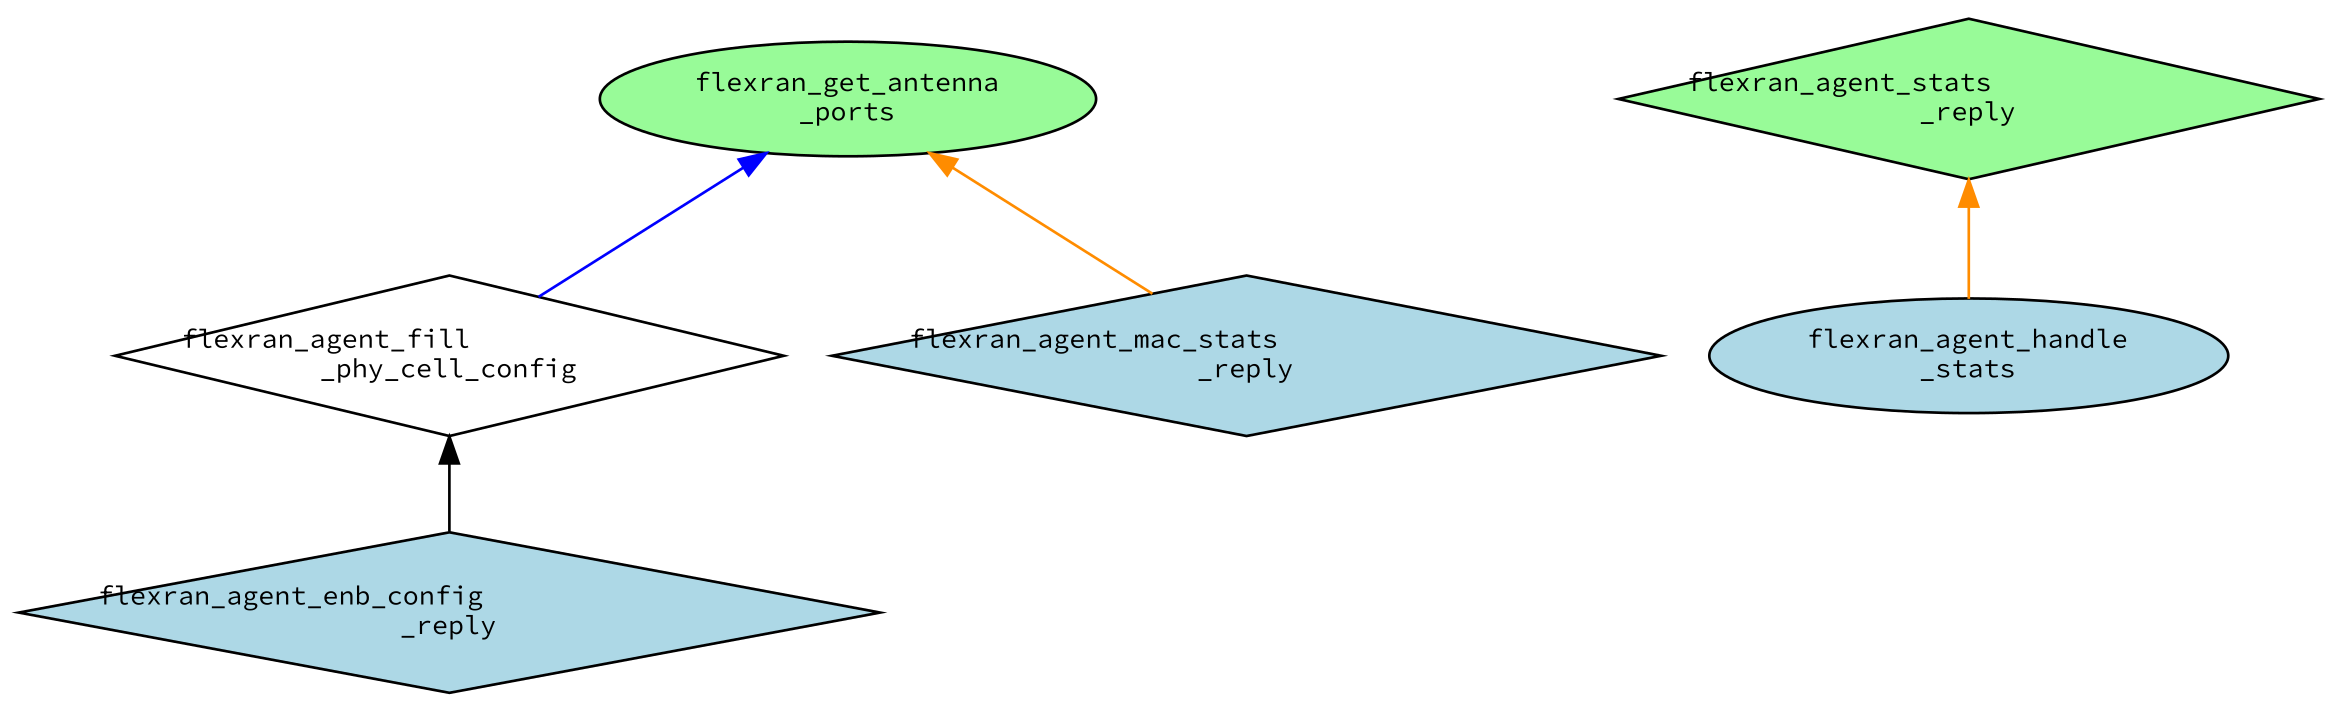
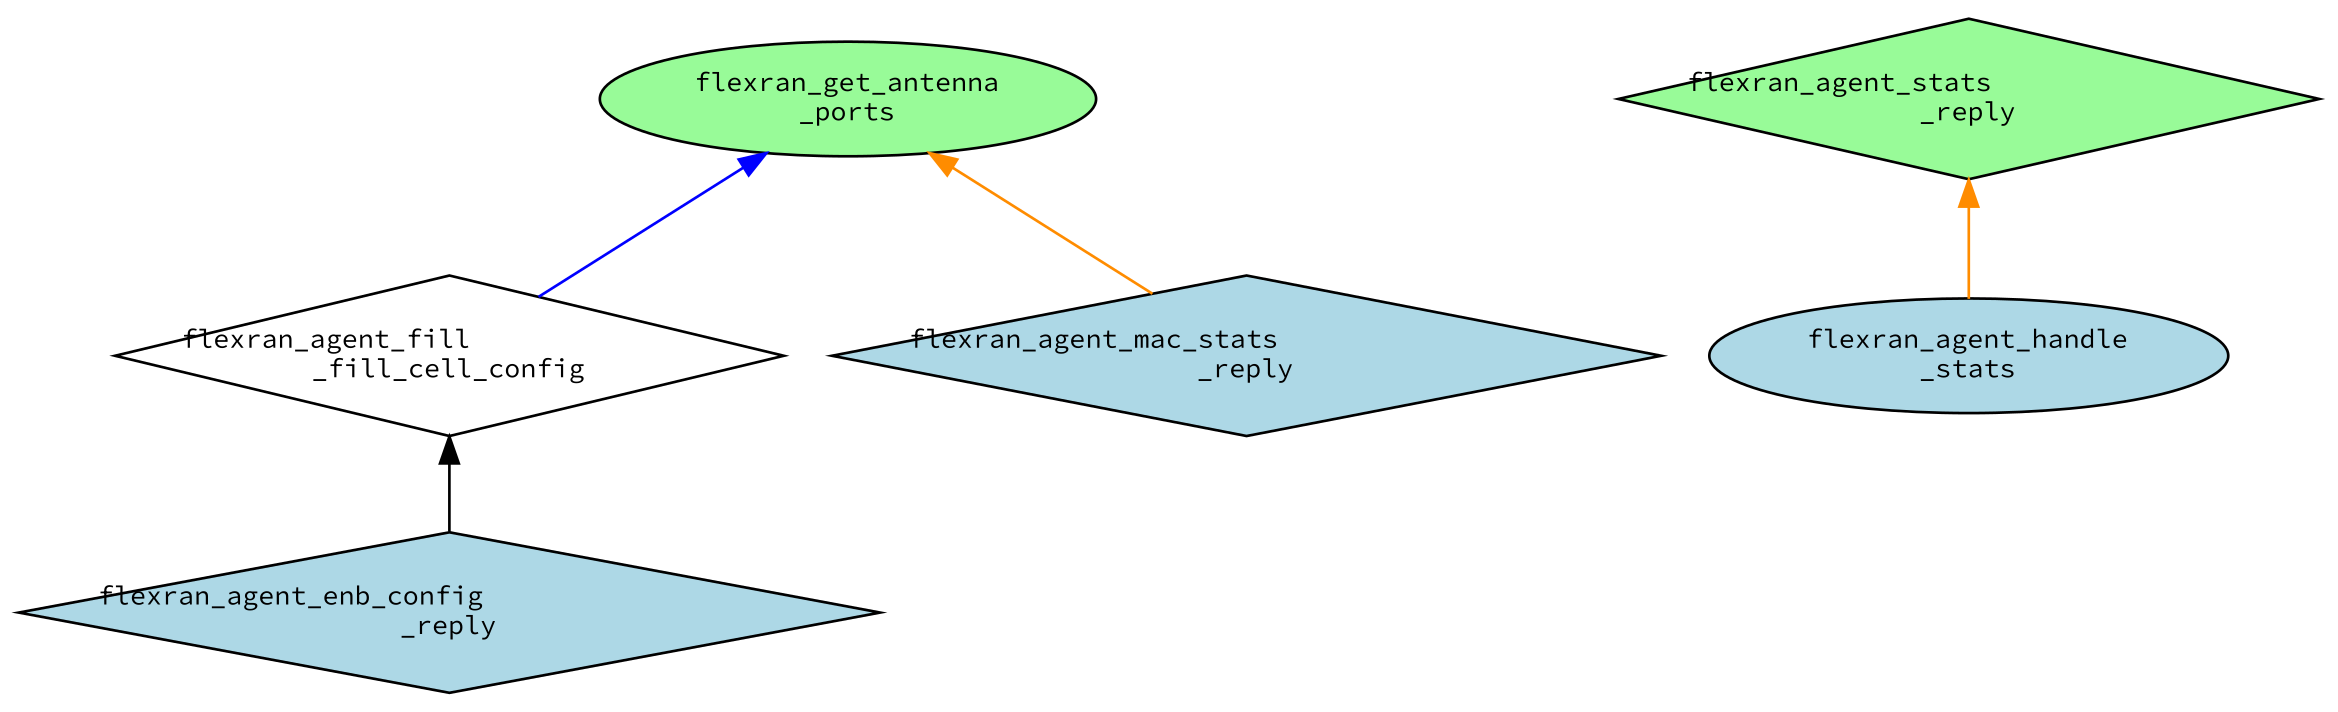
(449, 356) -> (449, 356)
